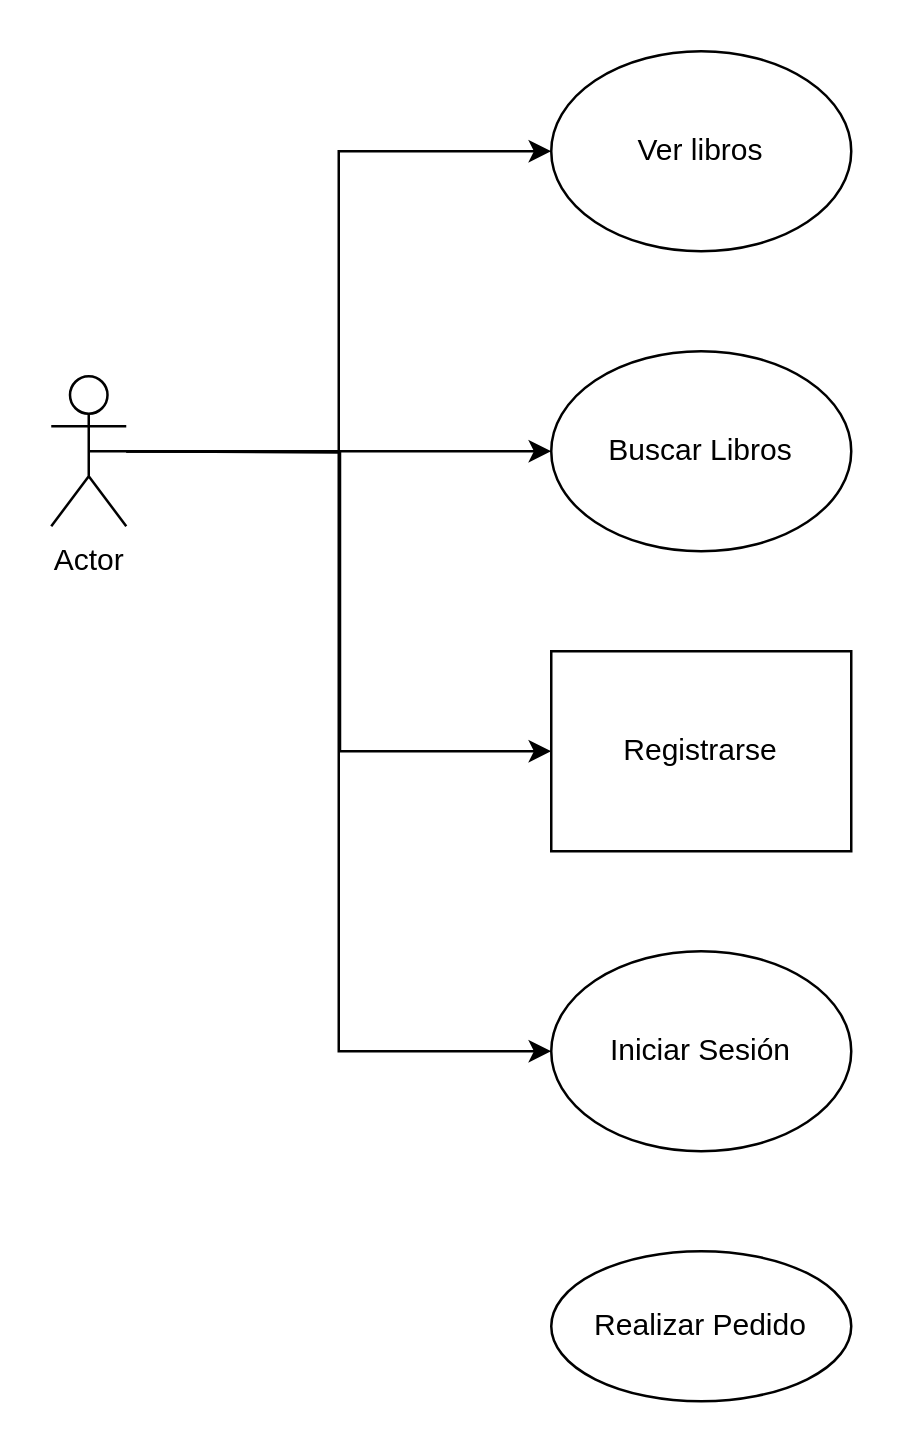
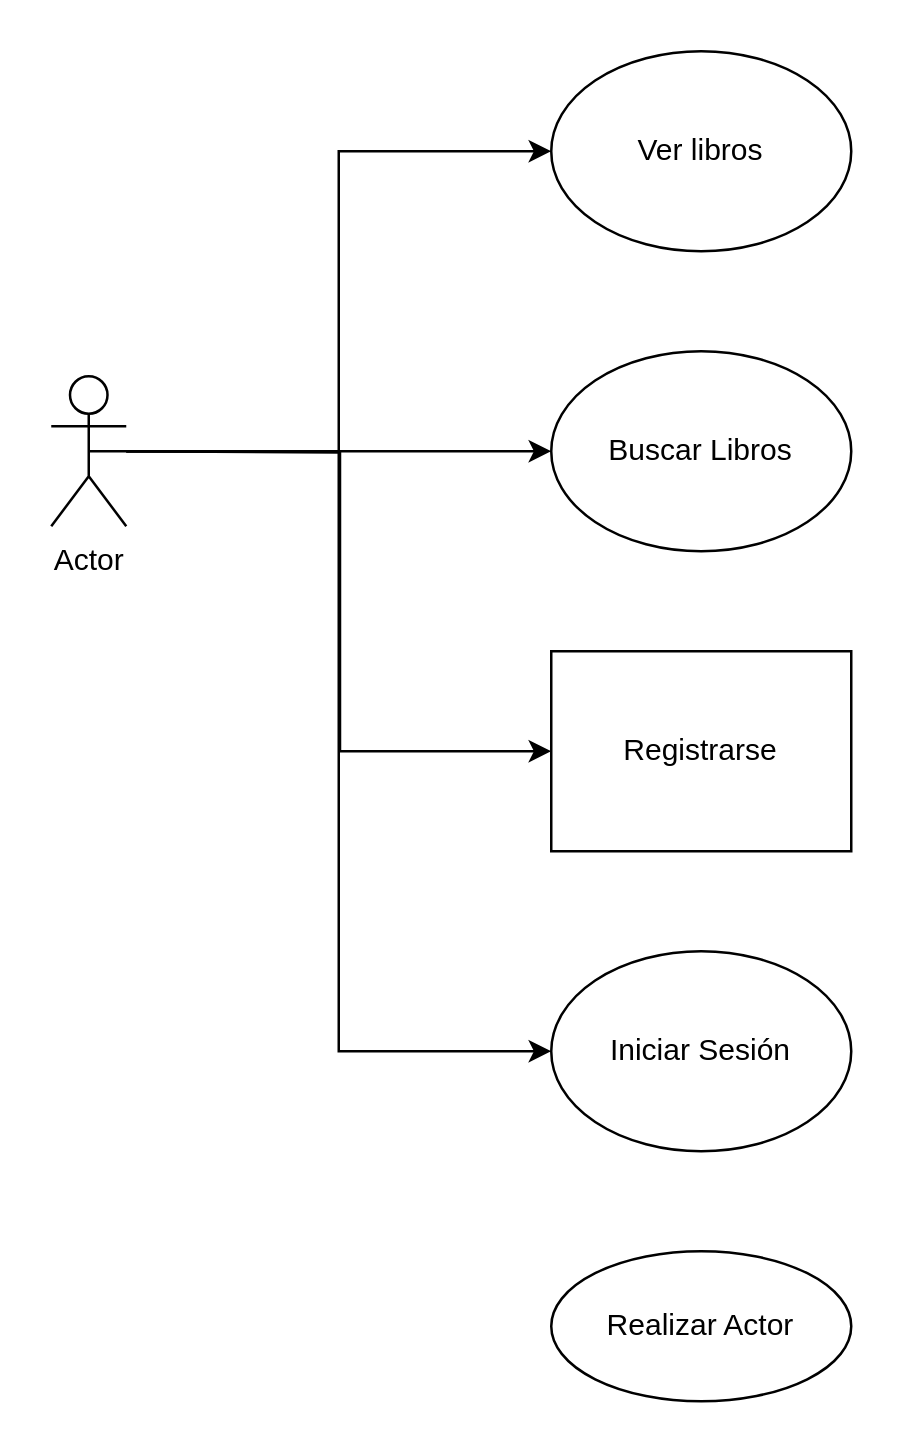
(701, 1326) -> (701, 1326)
